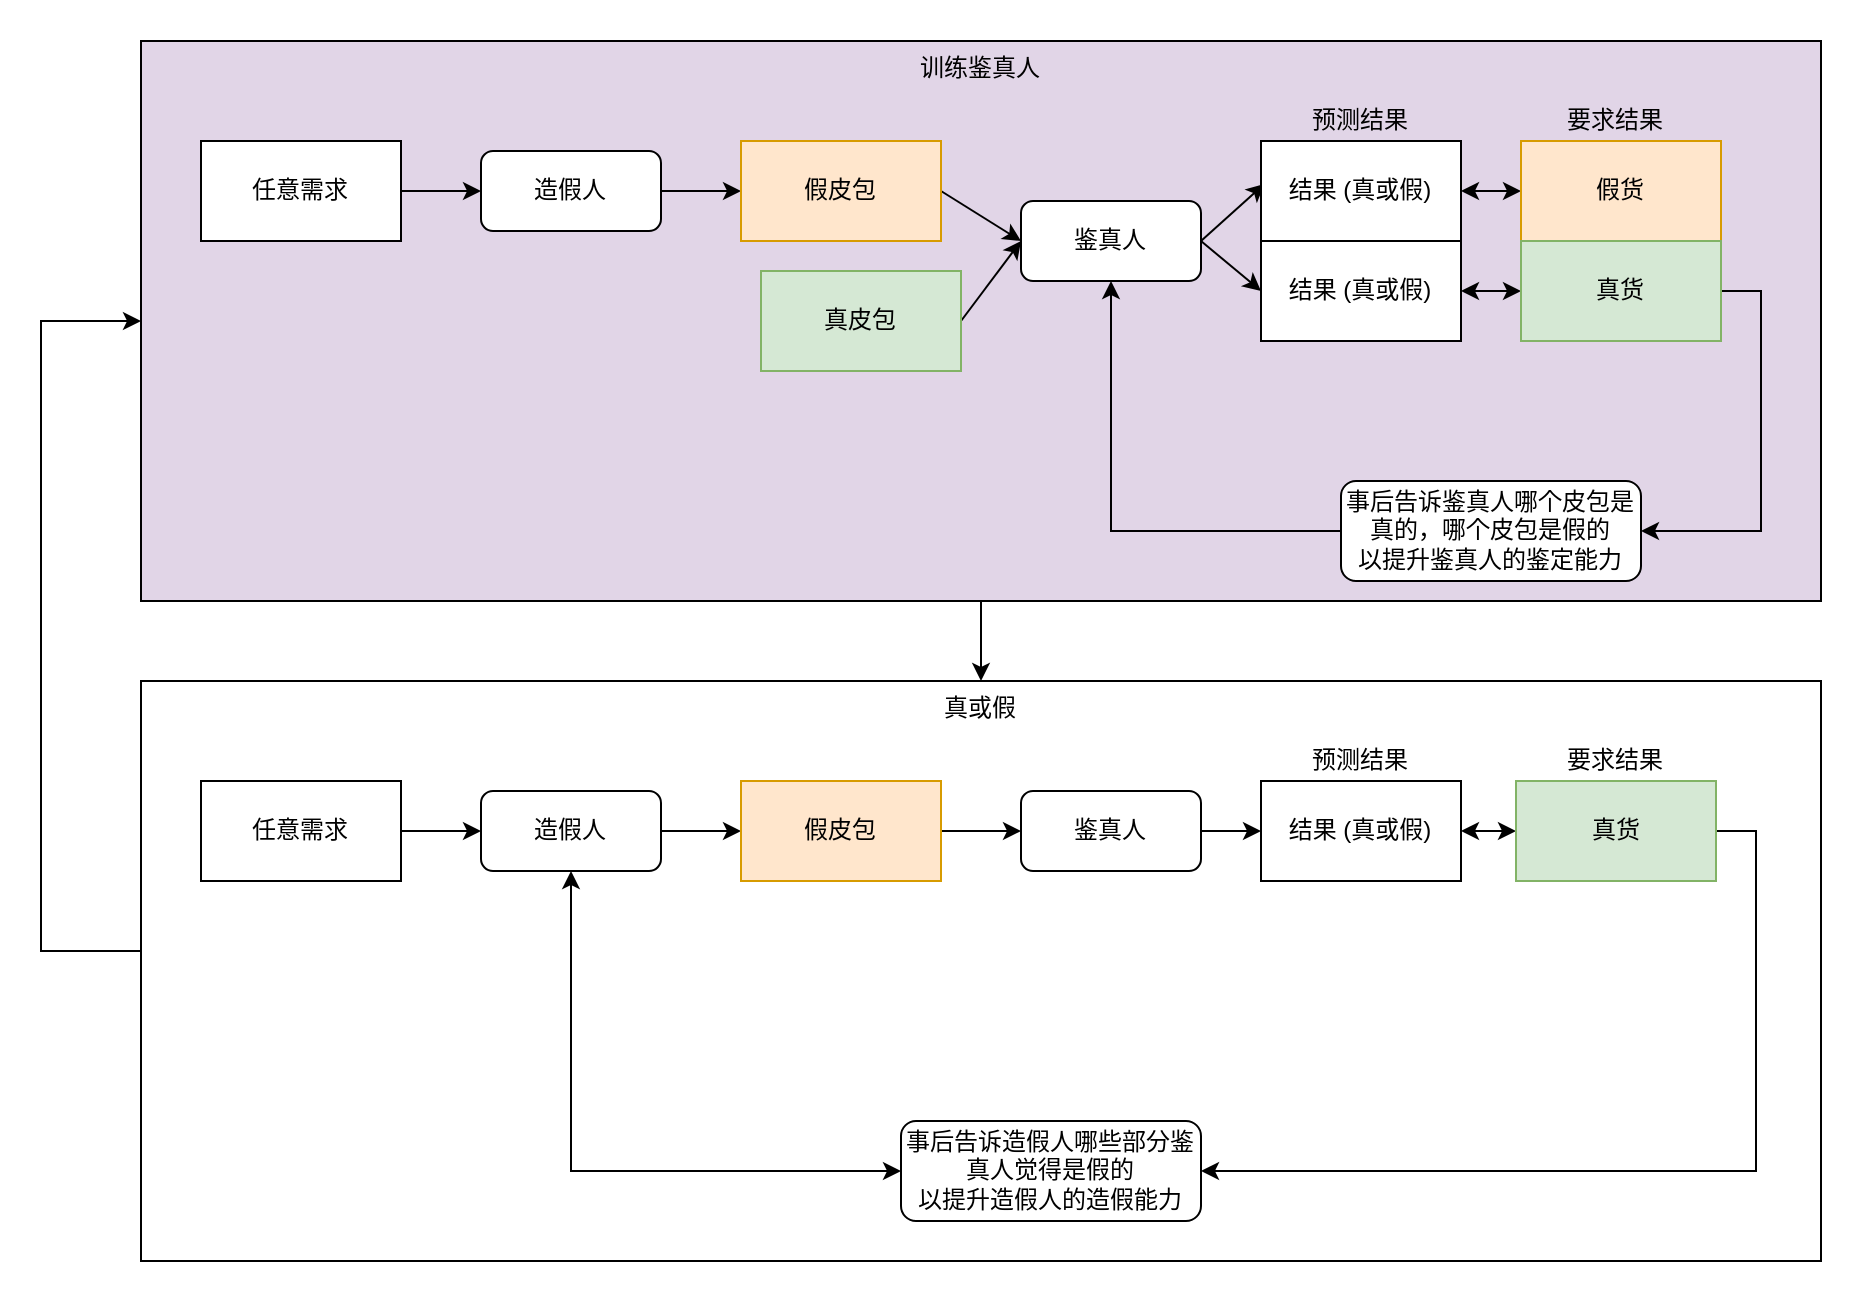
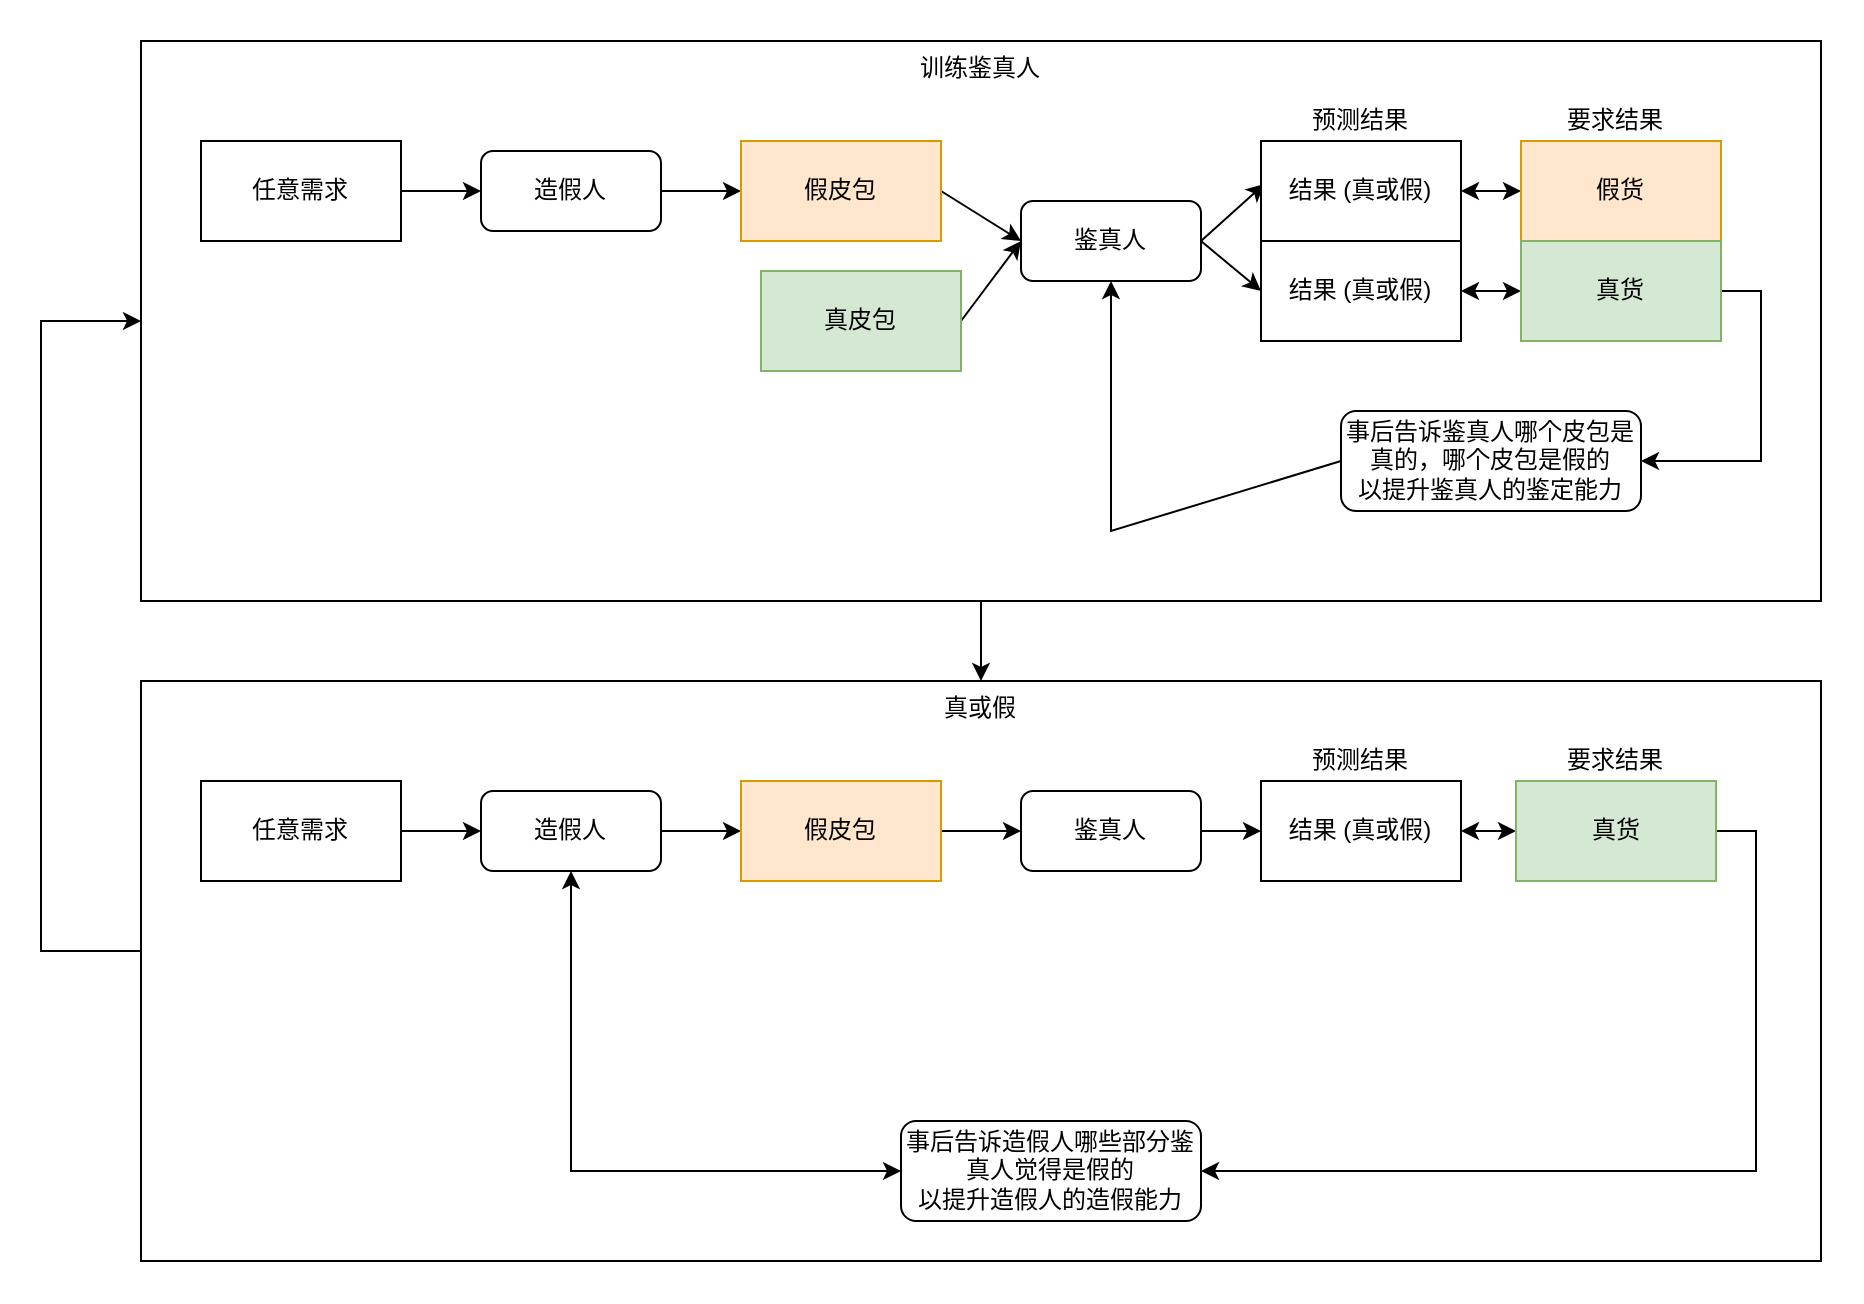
(981, 321) -> (981, 321)
(1491, 531) -> (1491, 461)
